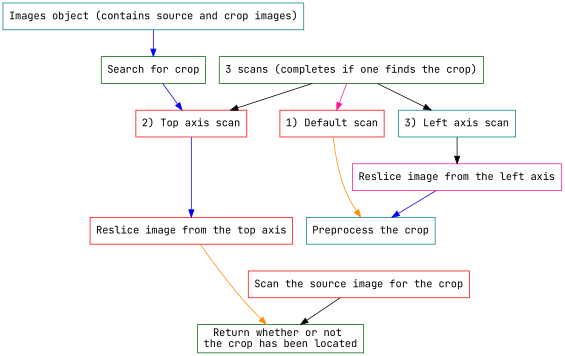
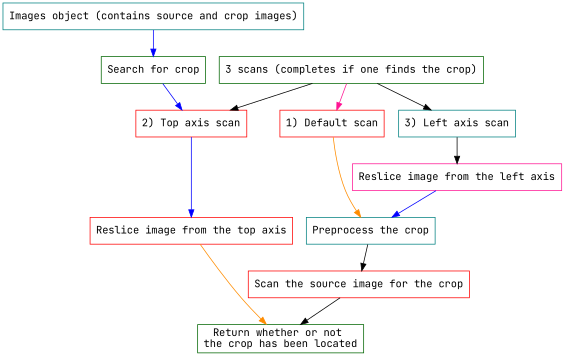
none -> (366, 254)
